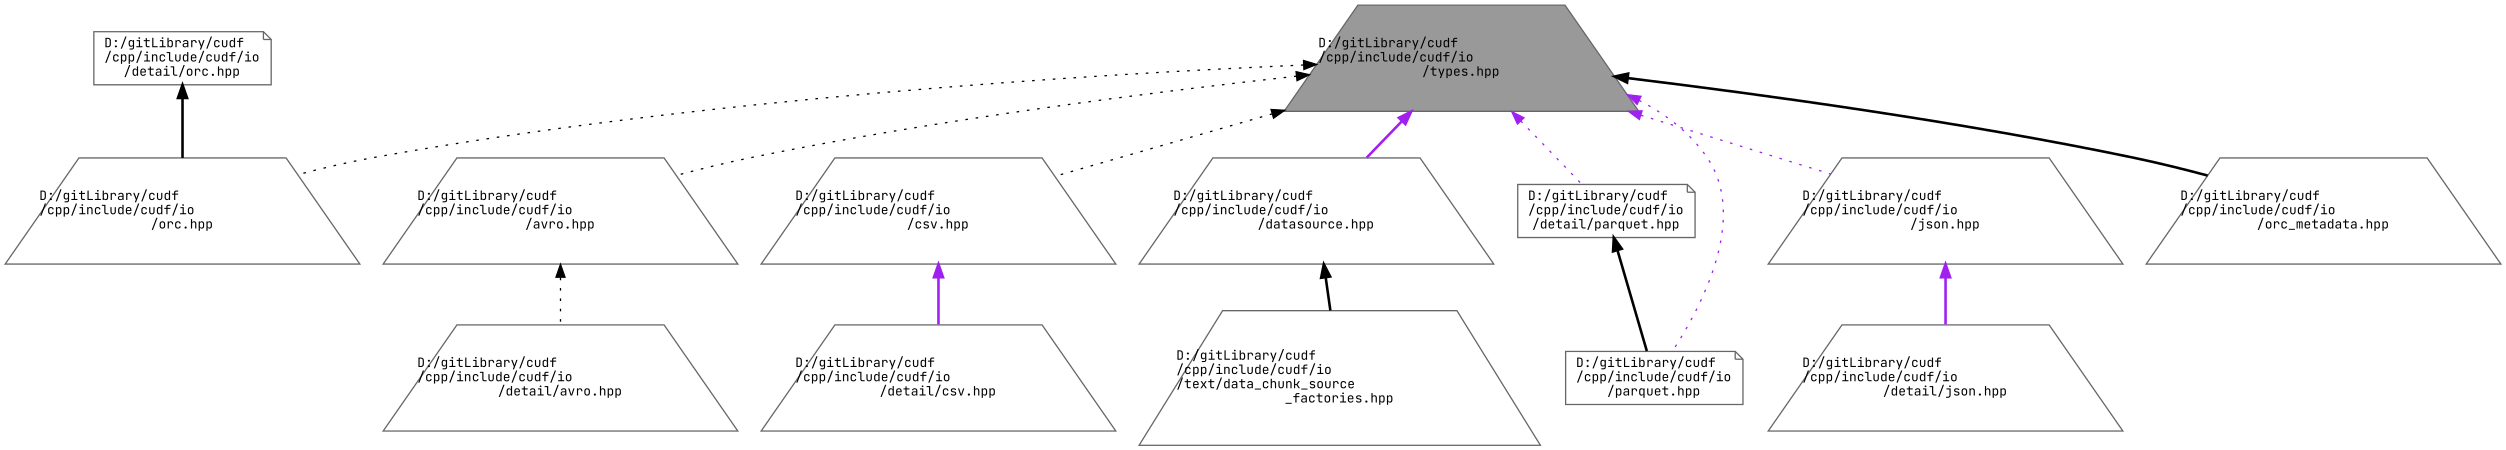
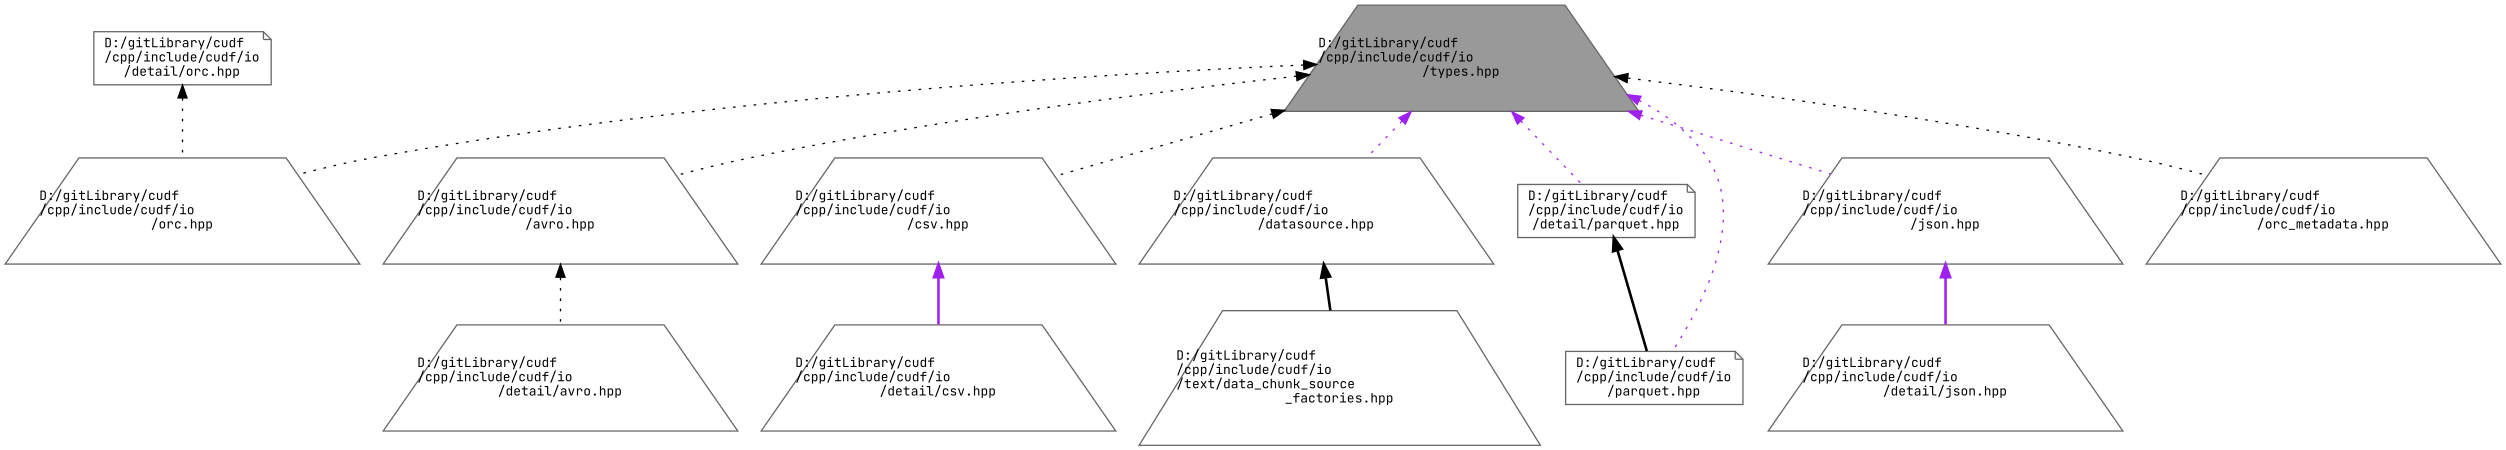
(1919, 119) -> (1919, 119)
(183, 128) -> (183, 128)
(1384, 139) -> (1384, 139)
